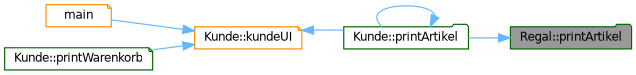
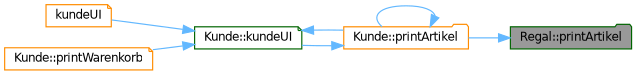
(79, 16) -> (79, 16)
(248, 38) -> (248, 38)
(406, 38) -> (406, 38)
none -> (317, 46)
(79, 59) -> (79, 59)
